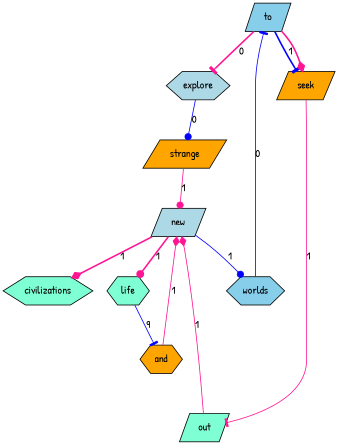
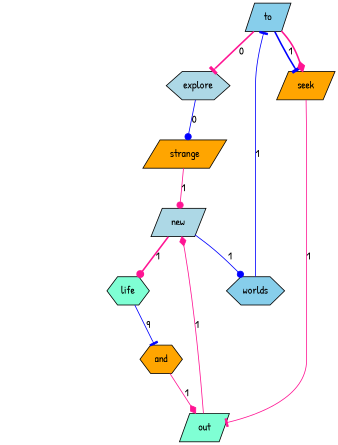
(258, 154) -> (258, 154)
(48, 291) -> none
(169, 296) -> (180, 389)
